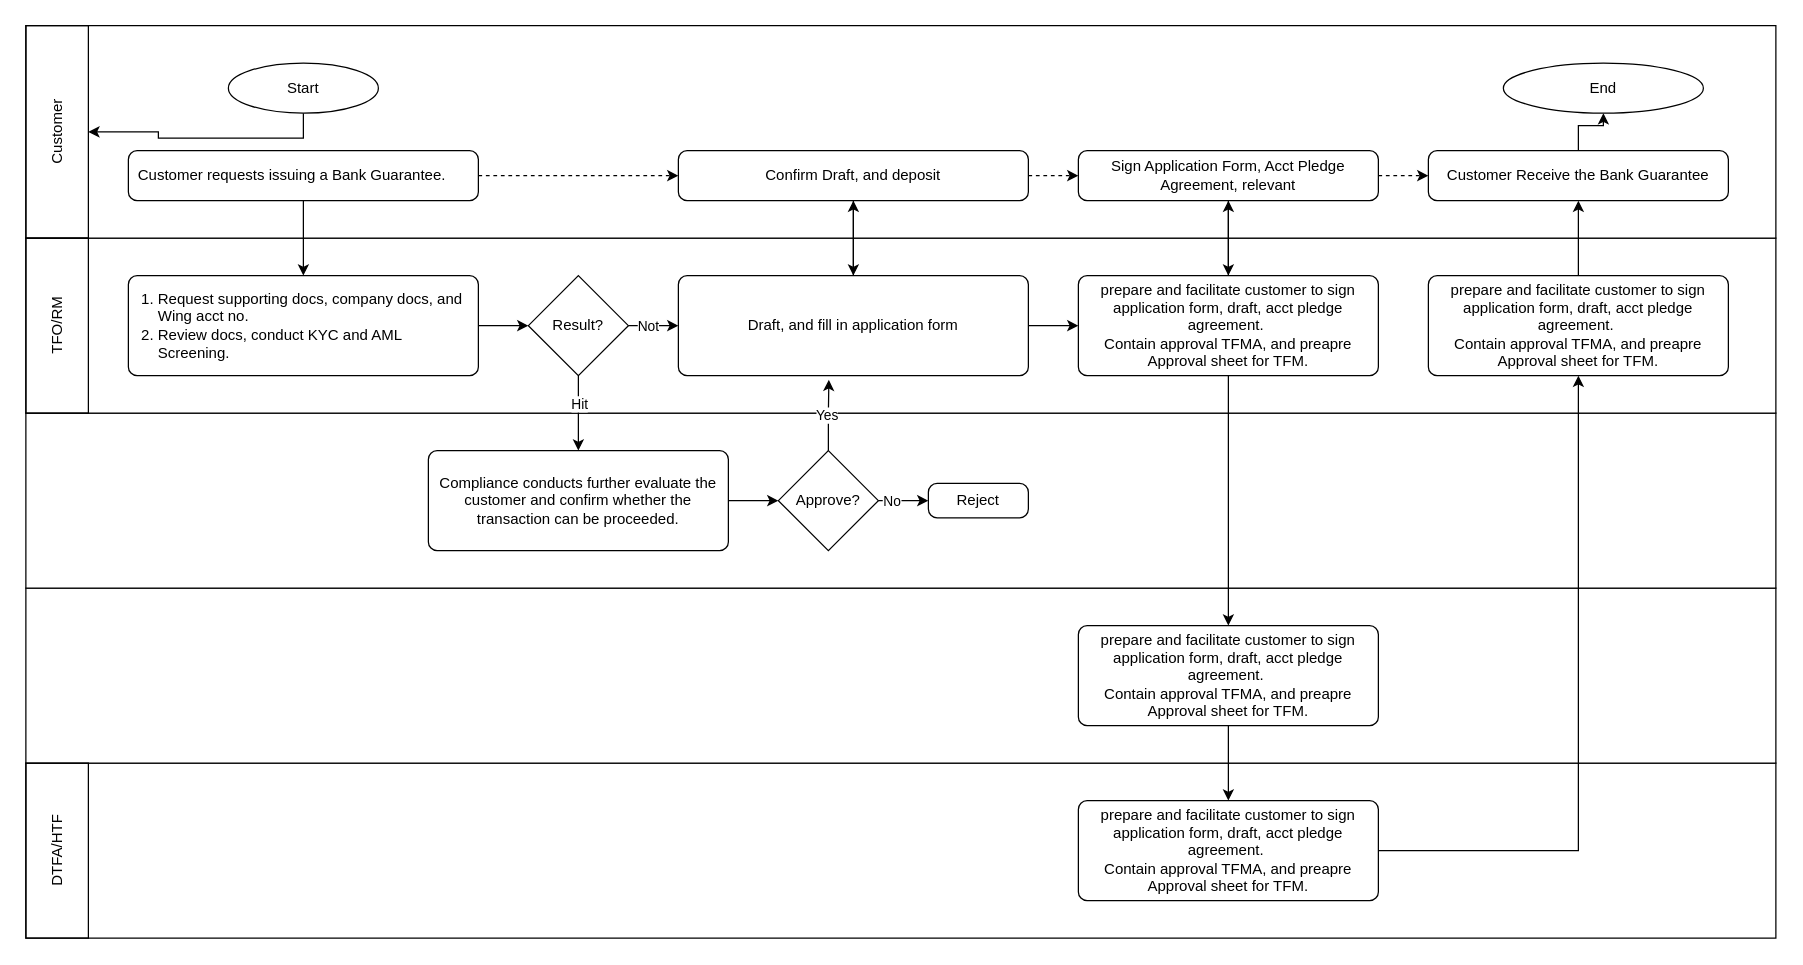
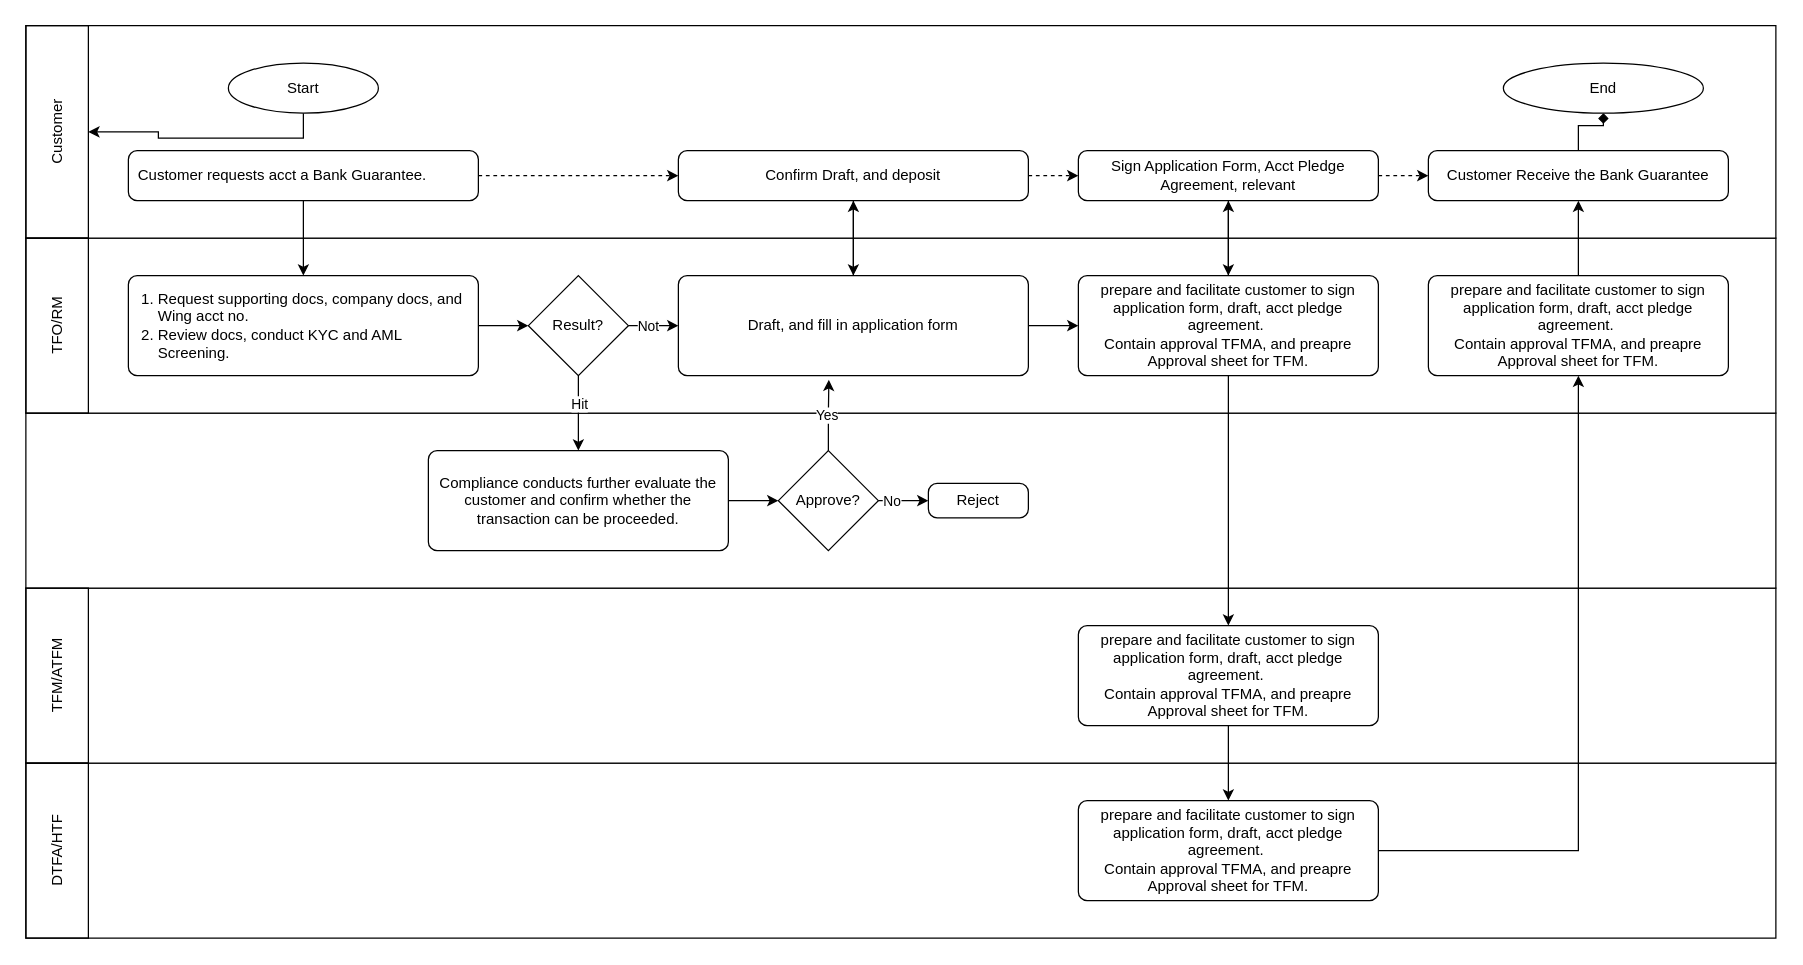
(1603, 123) -> (1603, 124)
(303, 176) -> (294, 176)
none -> (57, 676)
